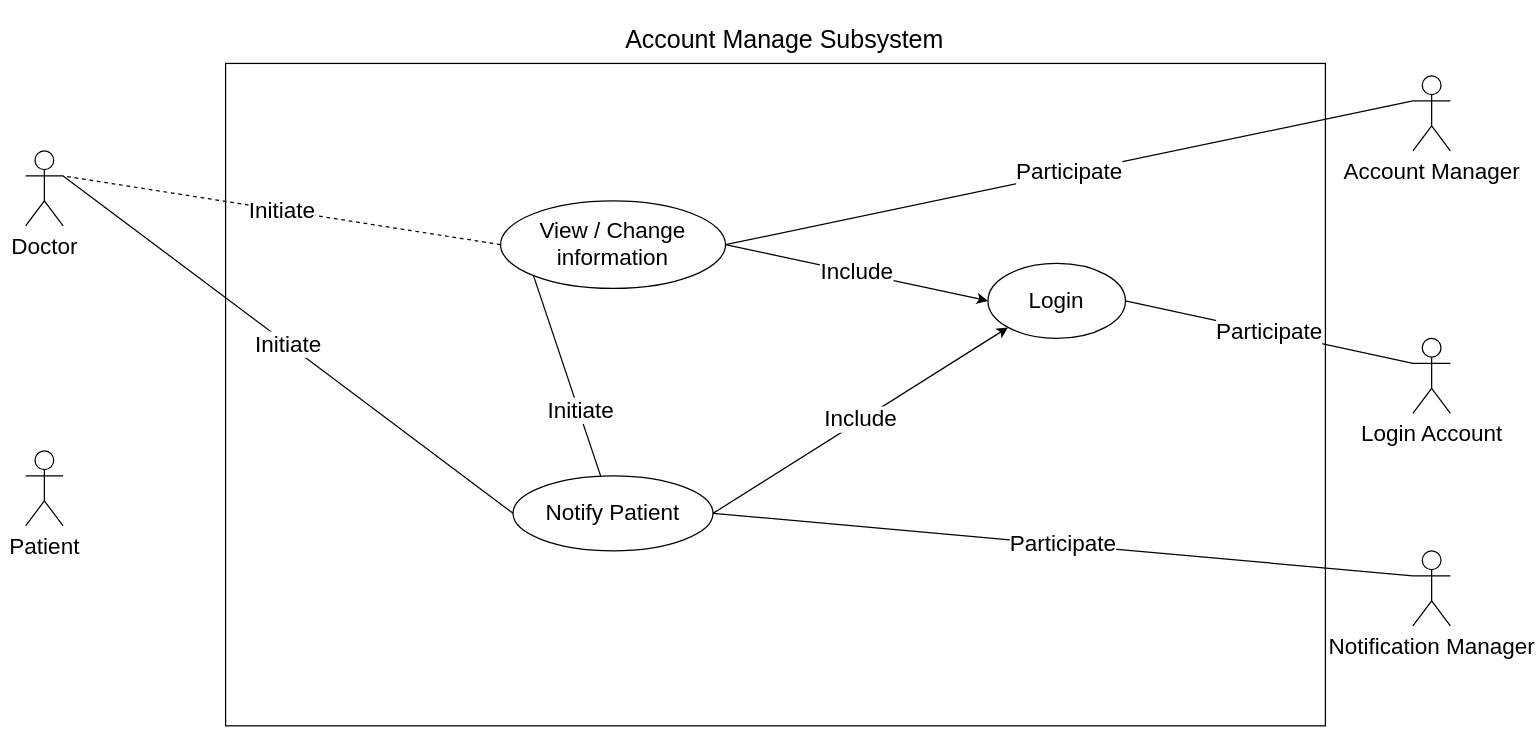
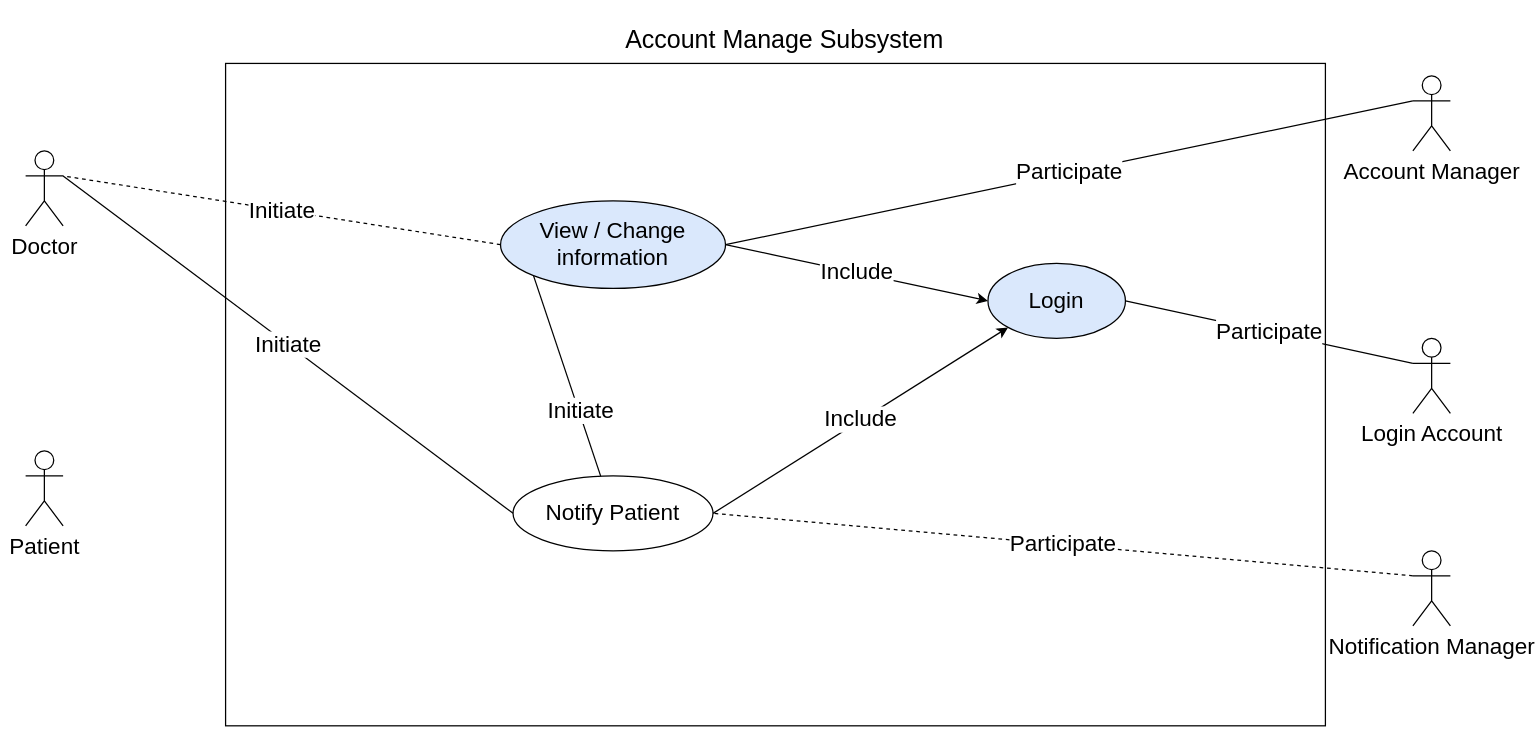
(613, 244) -> (613, 244)
(1057, 301) -> (1057, 301)
(1263, 562) -> (1263, 562)
